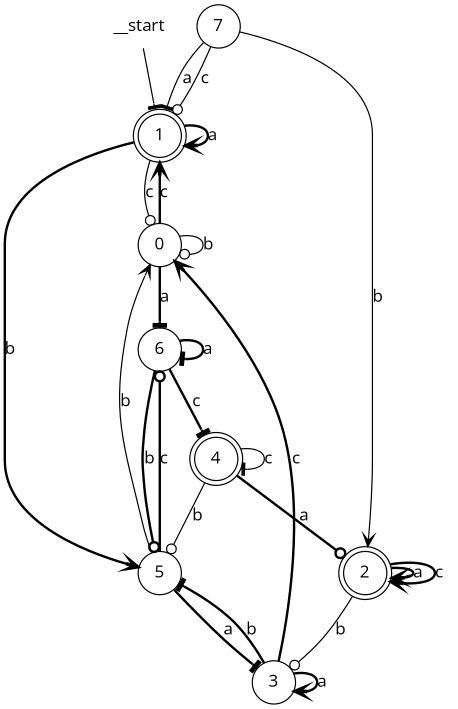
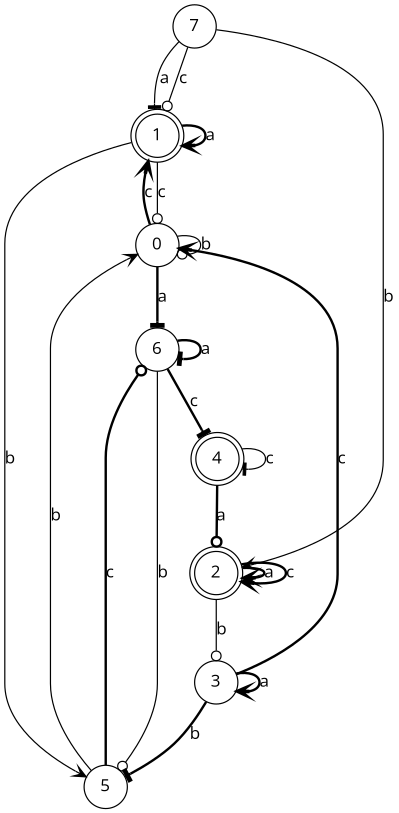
(139, 26) -> none
(5, 350) -> (5, 436)
(143, 456) -> (157, 571)
(189, 514) -> none
(212, 628) -> none
